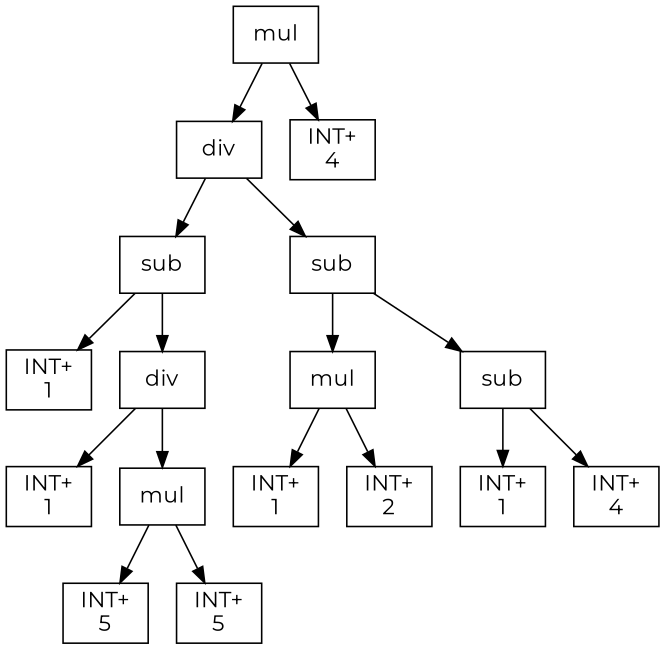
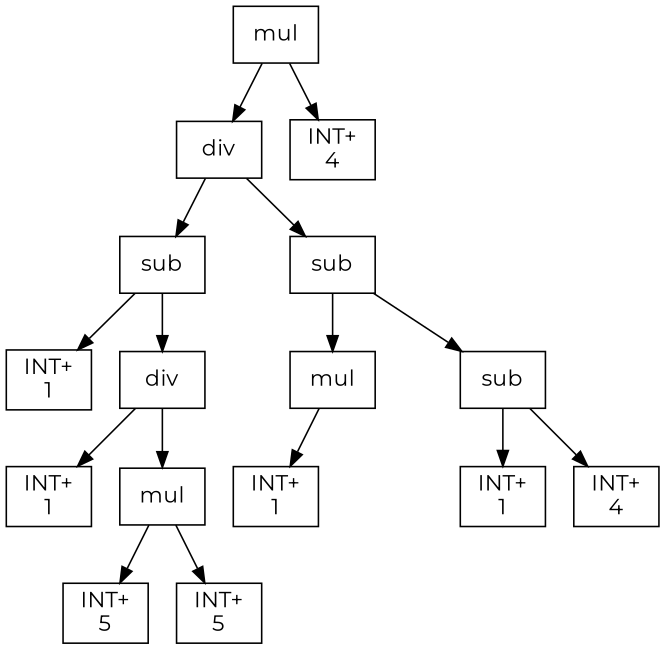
(389, 497) -> none
